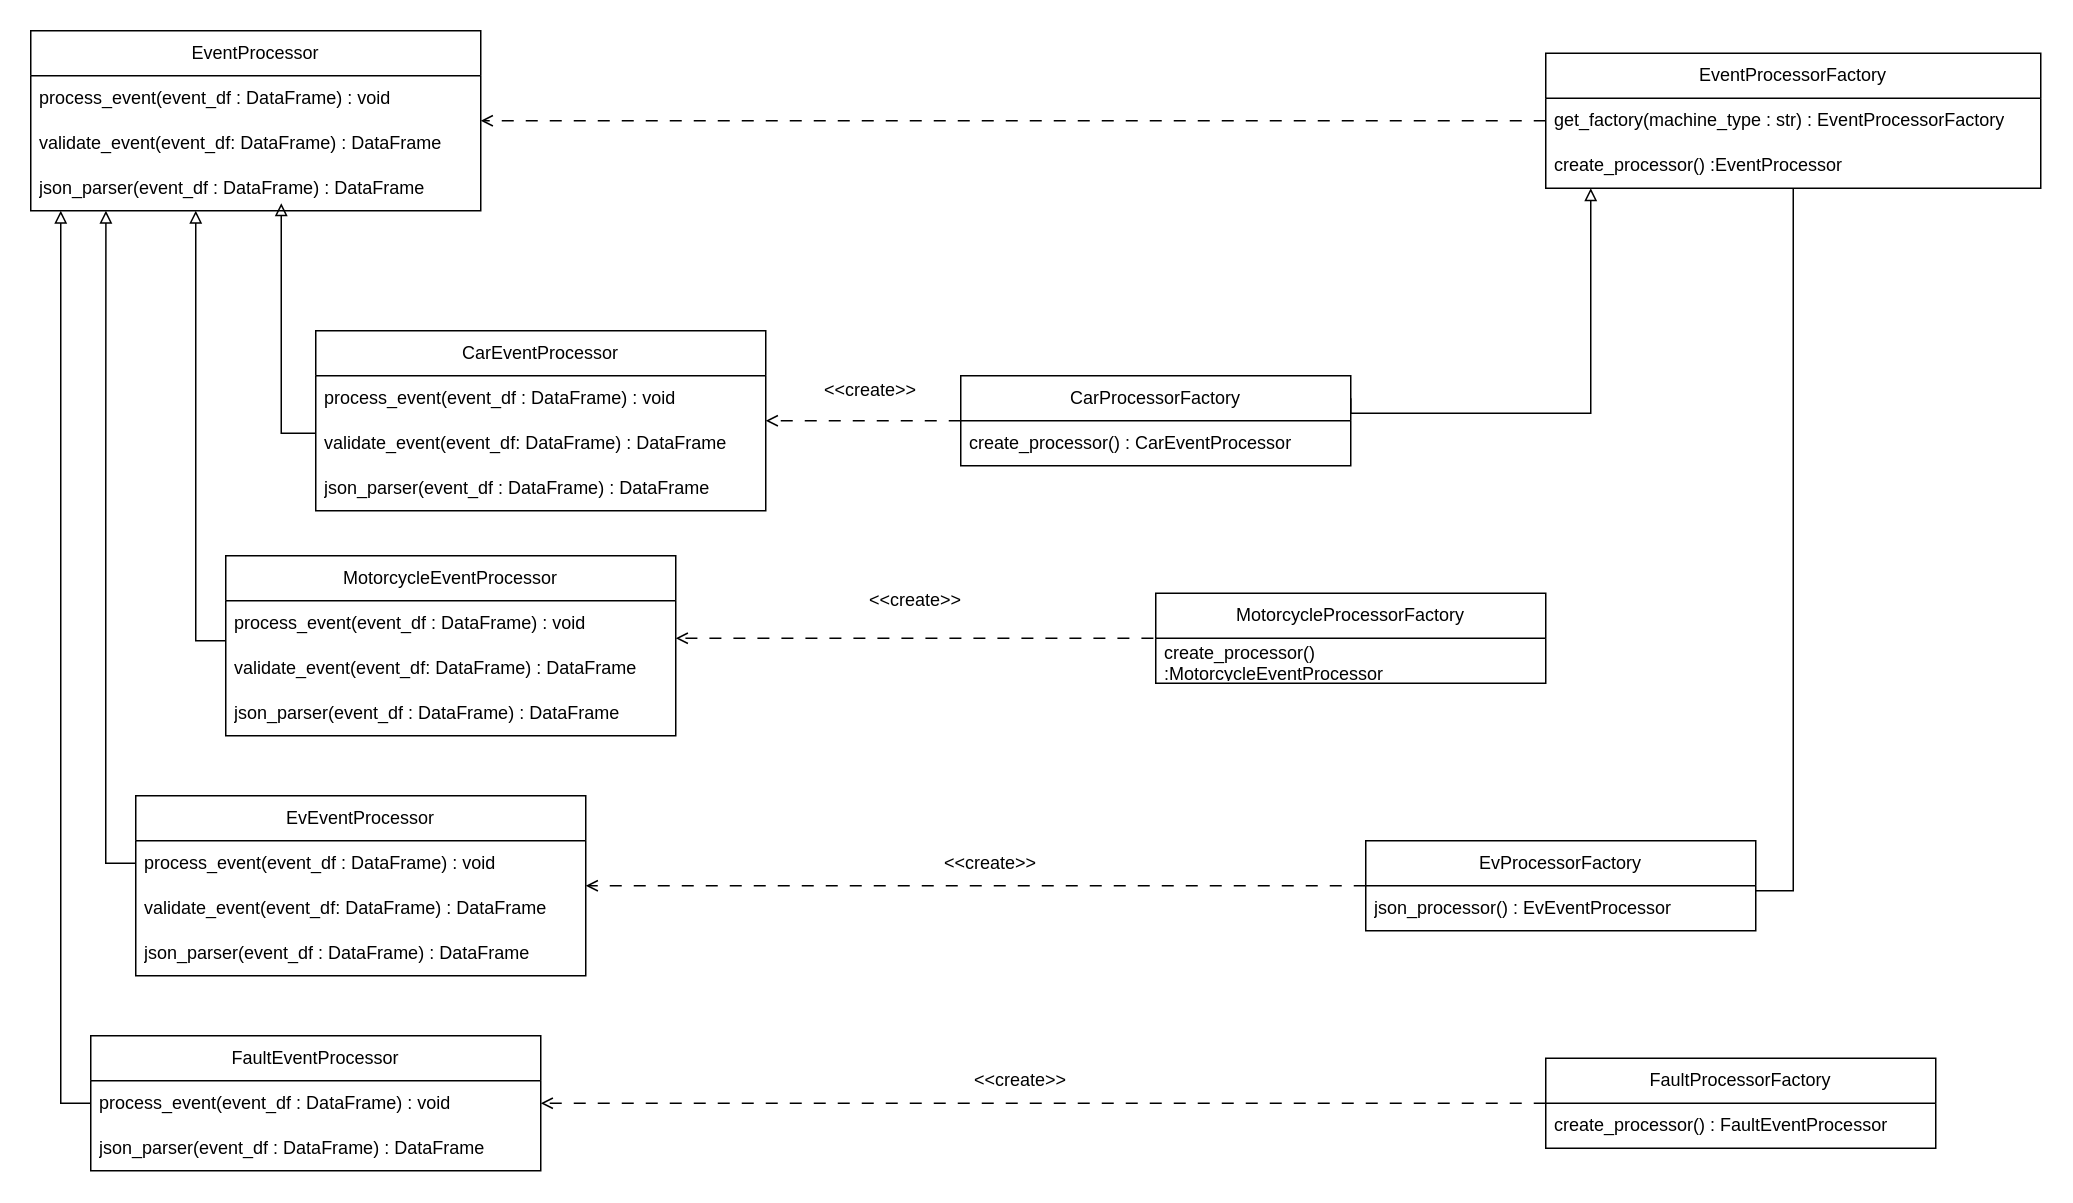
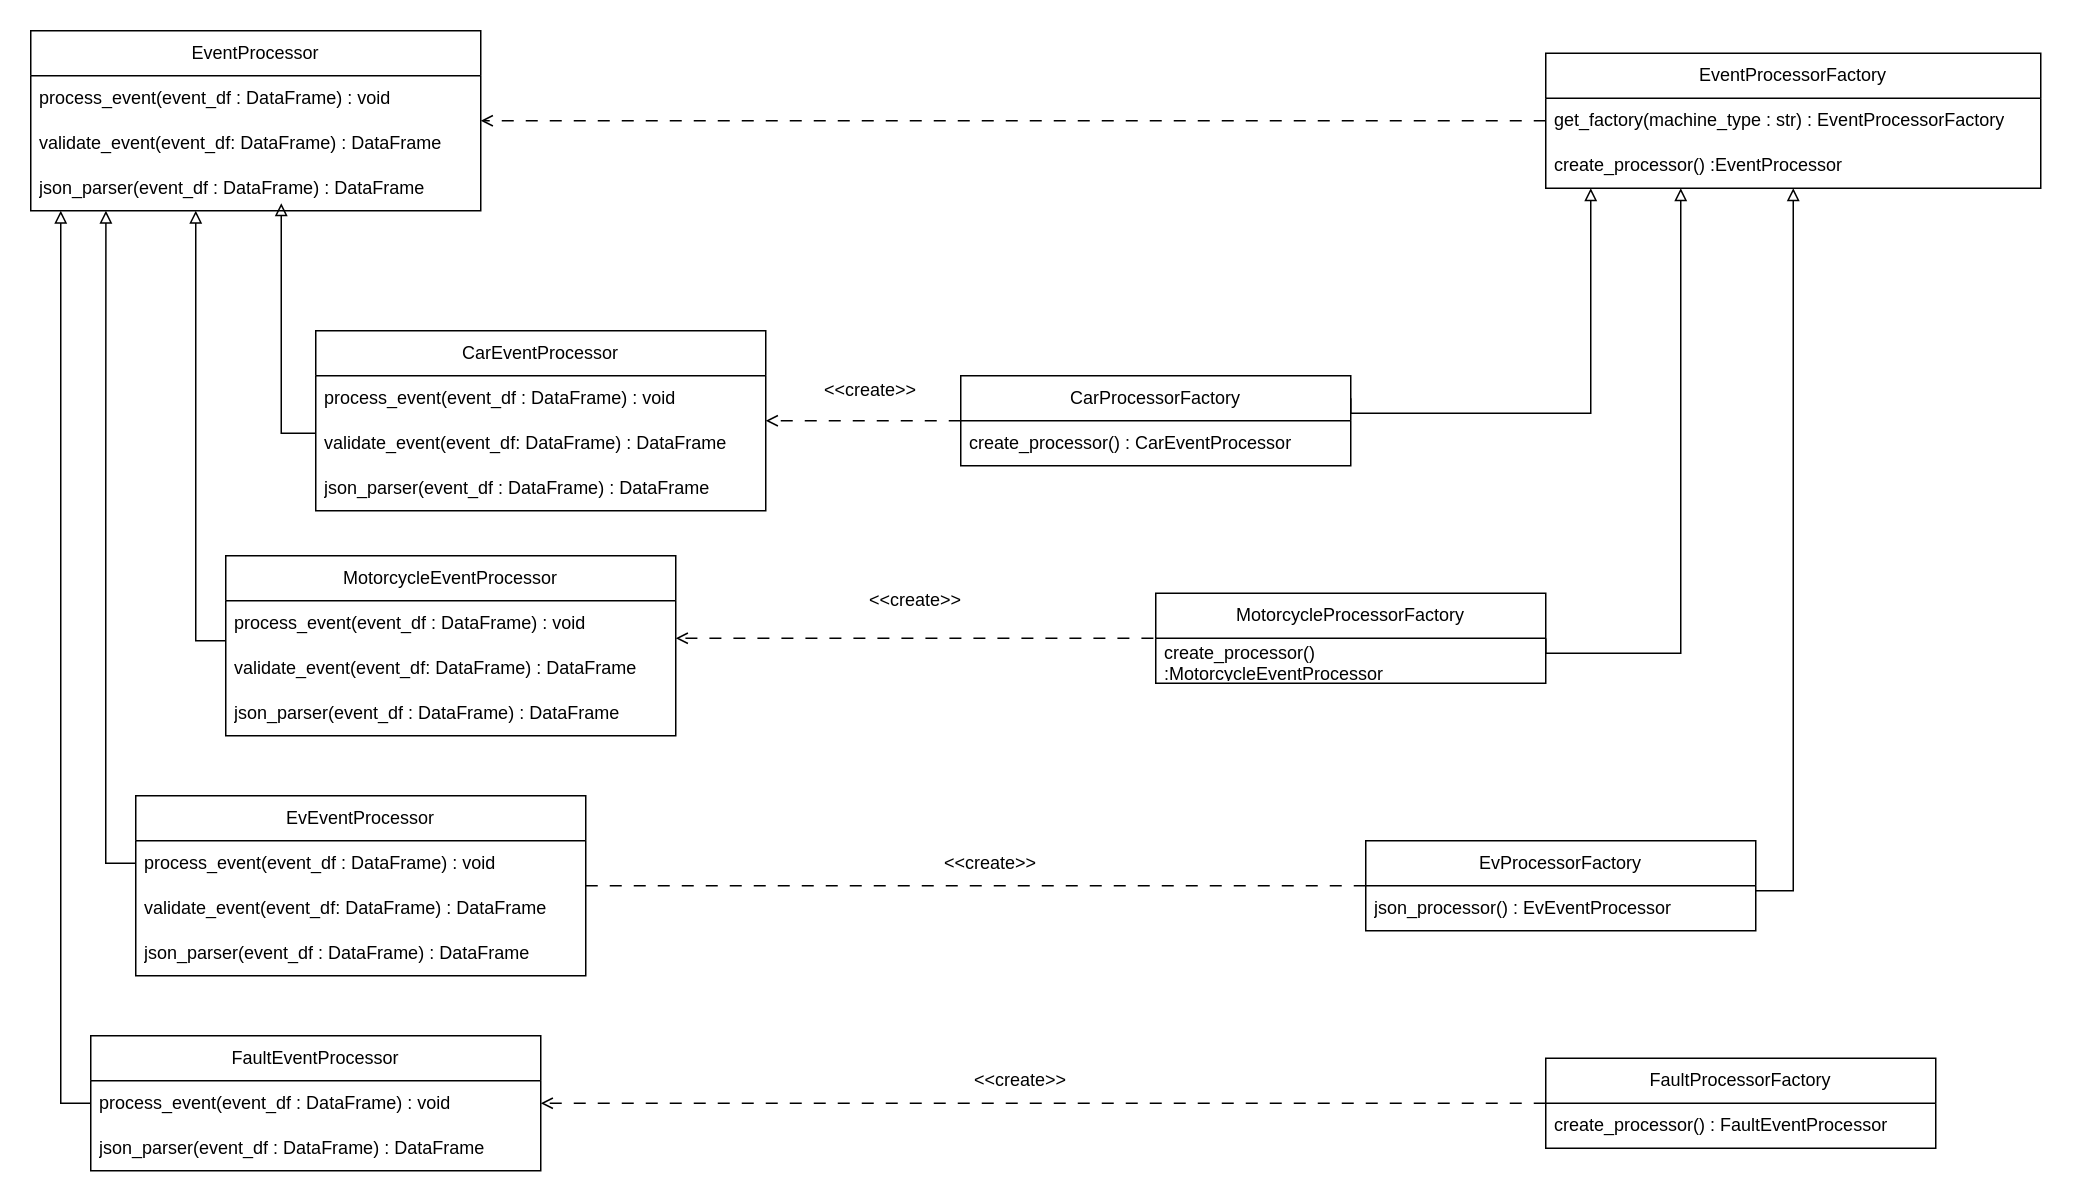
(1793, 197) -> (1793, 201)
none -> (1681, 494)
(593, 886) -> (592, 886)
